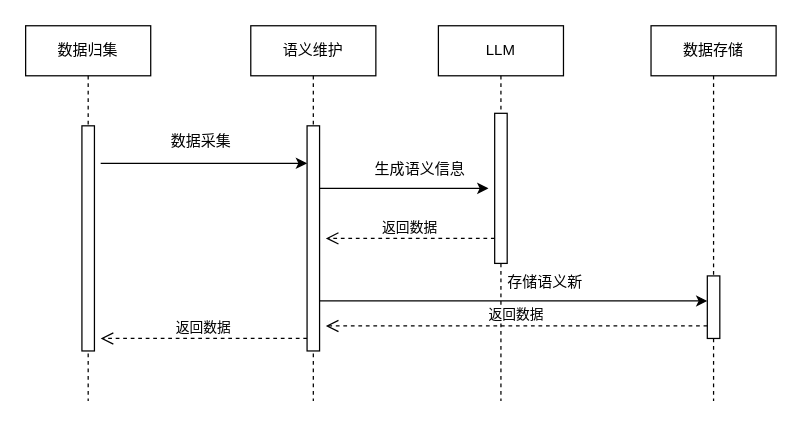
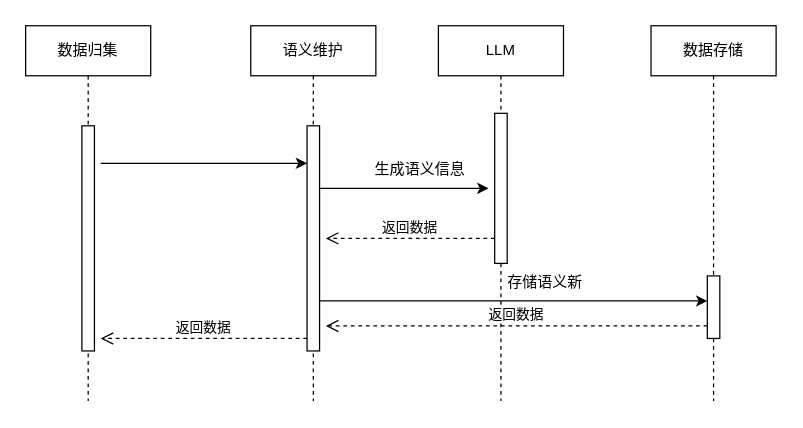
(201, 142) -> none
